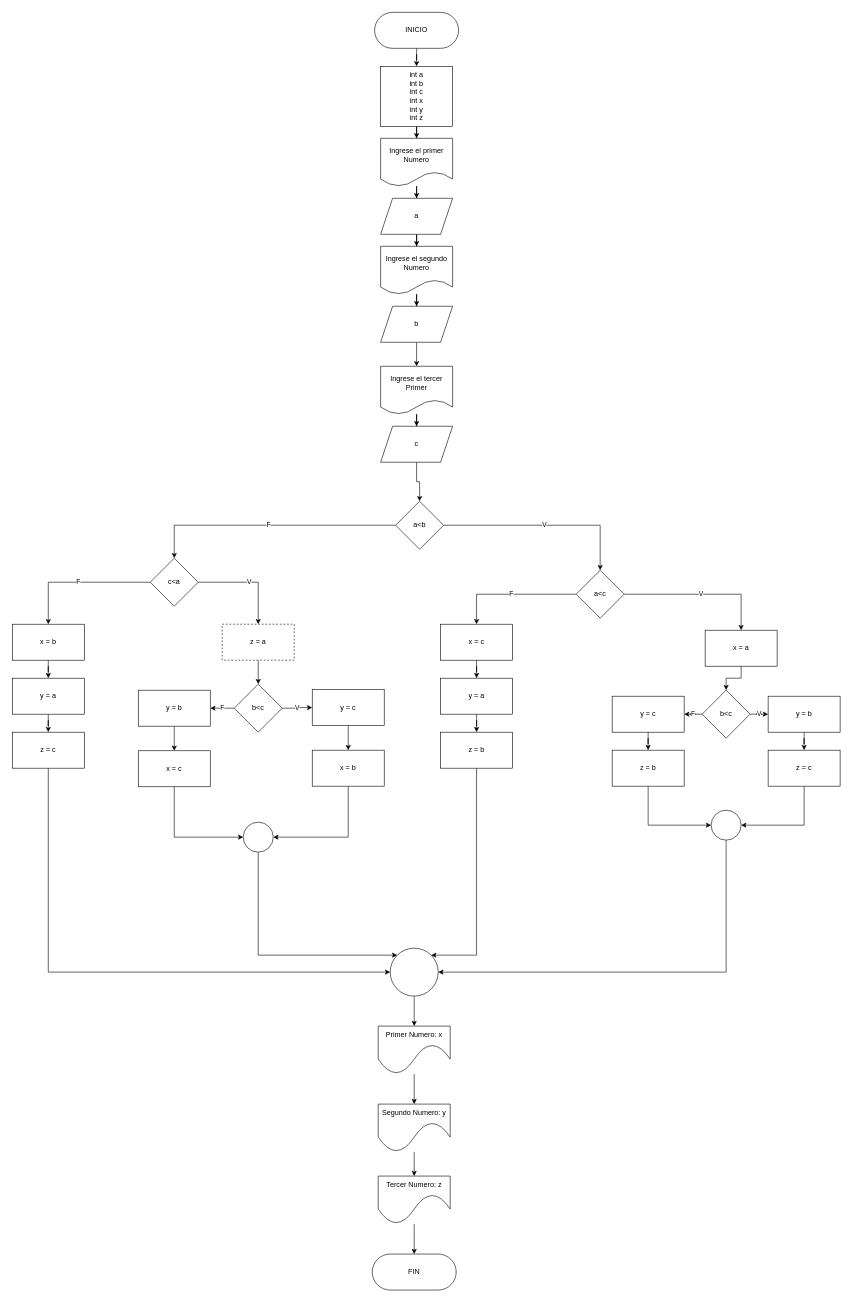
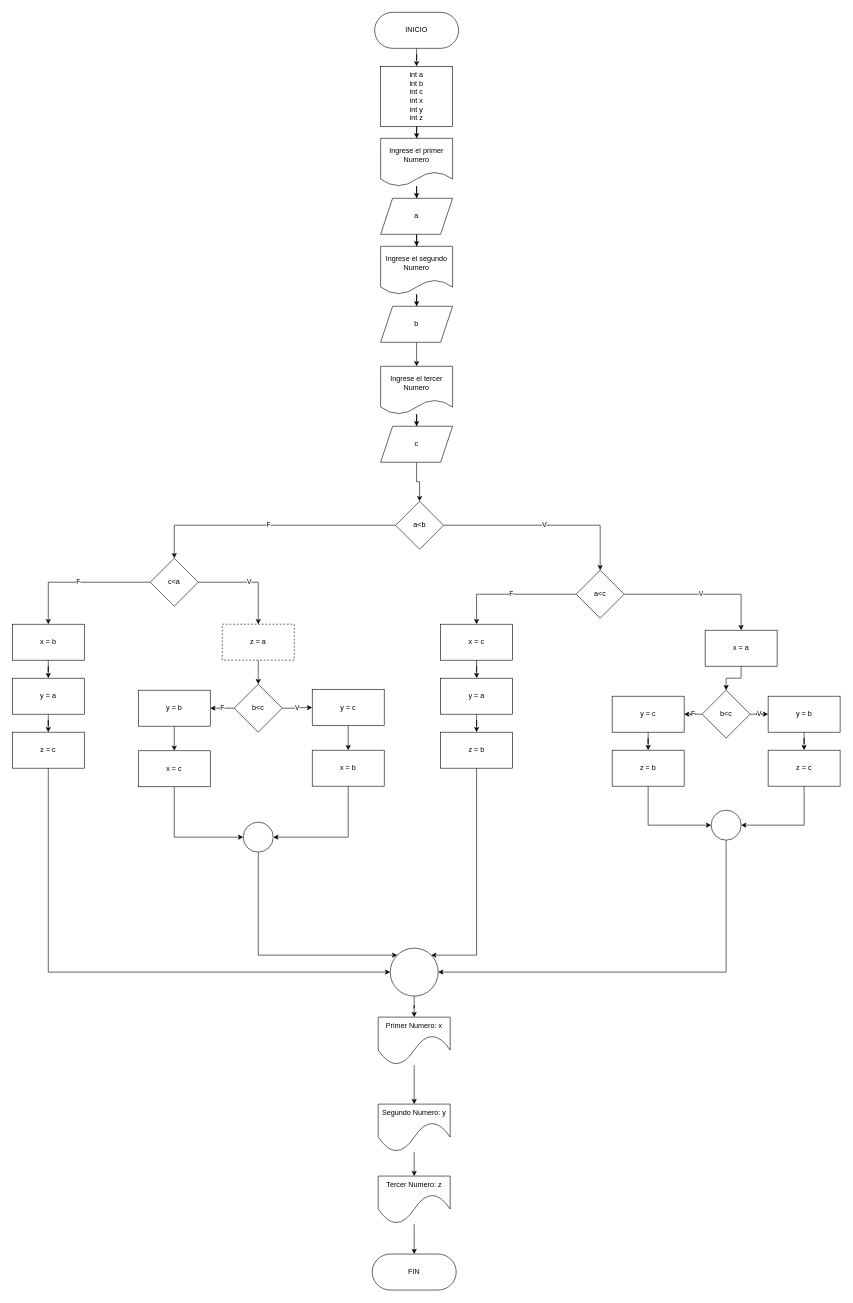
(417, 383) -> (417, 383)
(414, 1050) -> (414, 1041)
